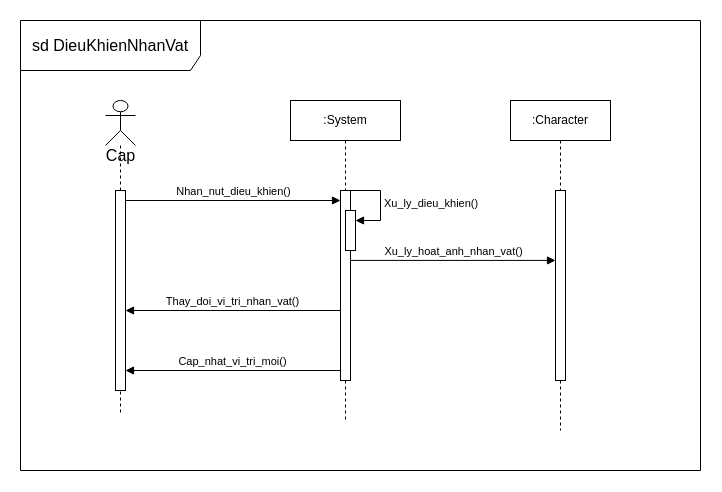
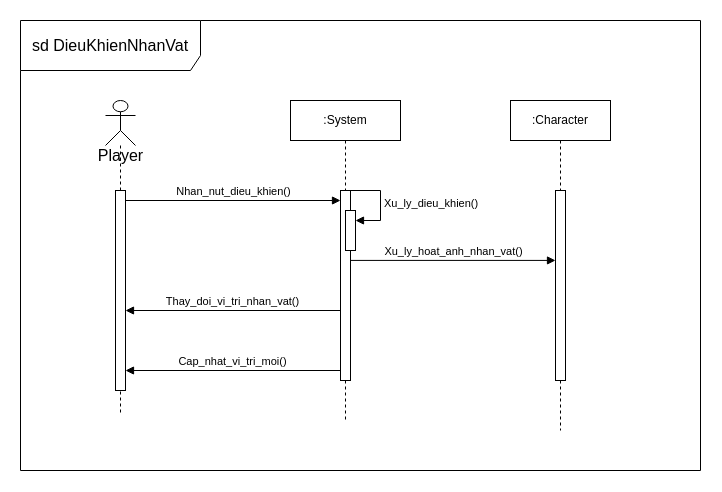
(121, 156) -> (121, 156)
